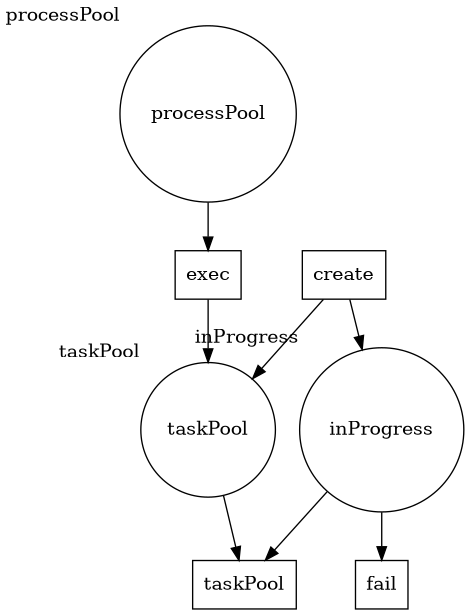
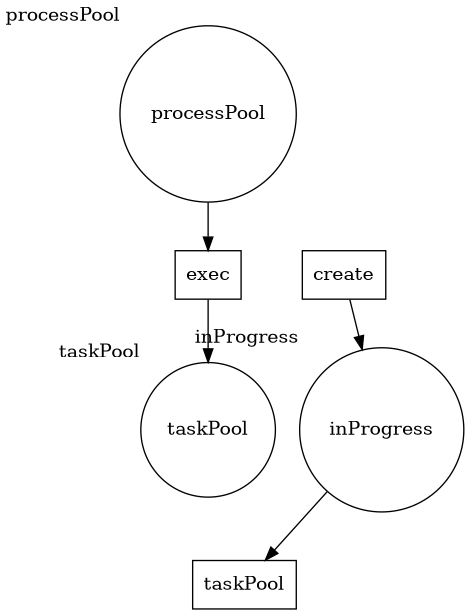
(293, 334) -> none
(230, 521) -> none
(382, 585) -> none
